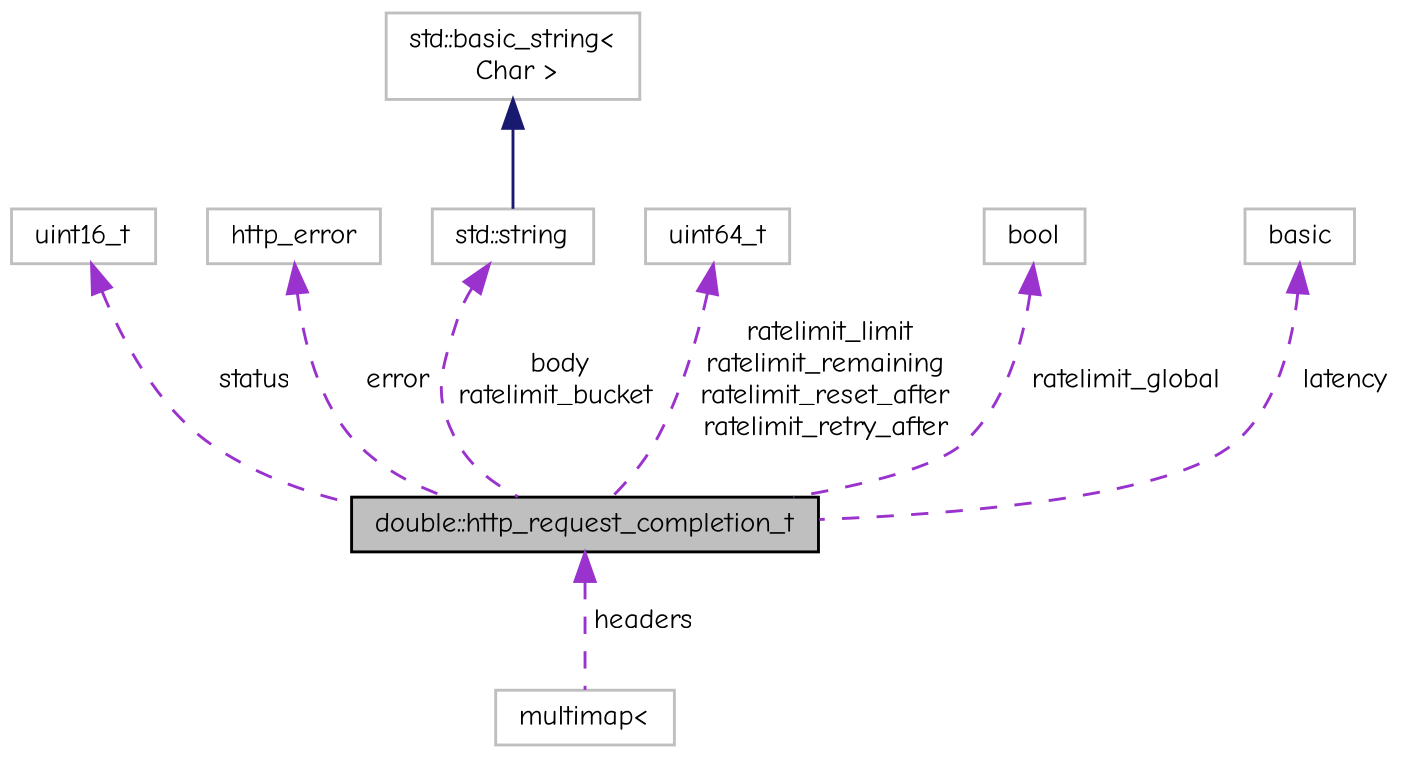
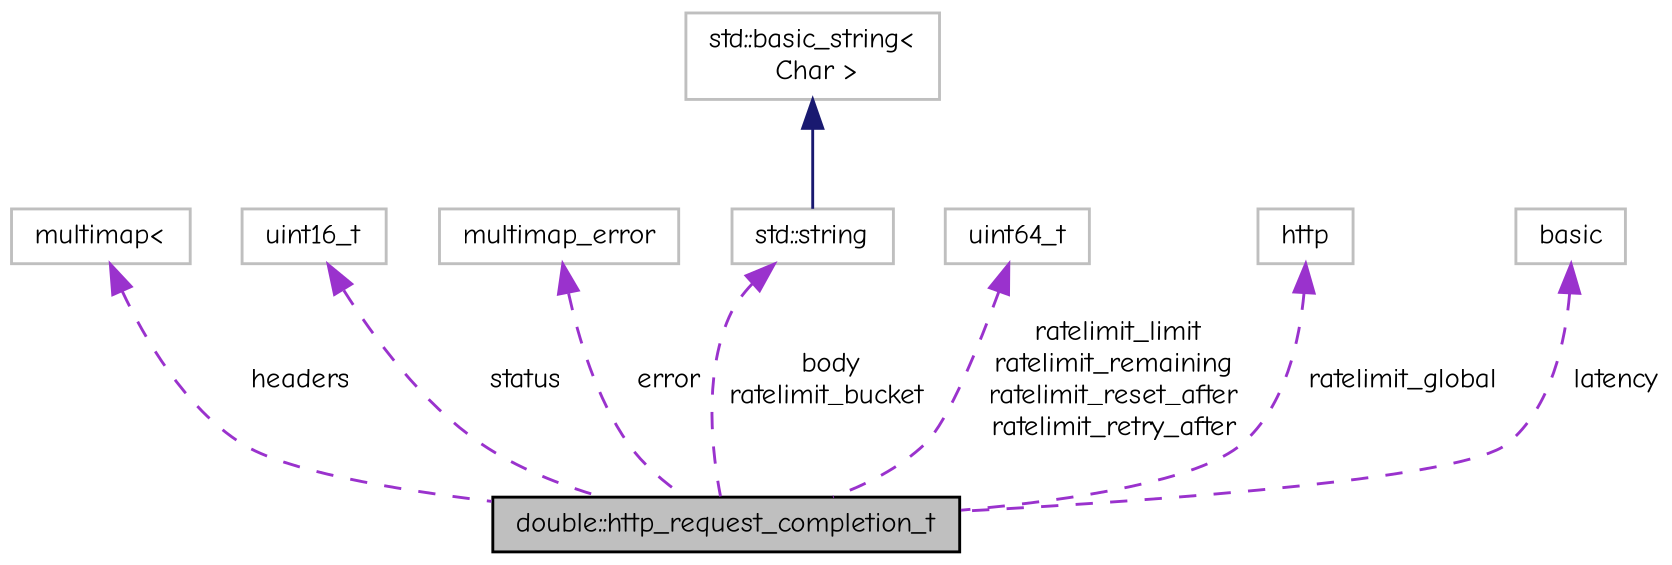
(294, 236) -> (559, 236)
(1035, 236) -> (1306, 236)
(585, 636) -> (269, 457)
